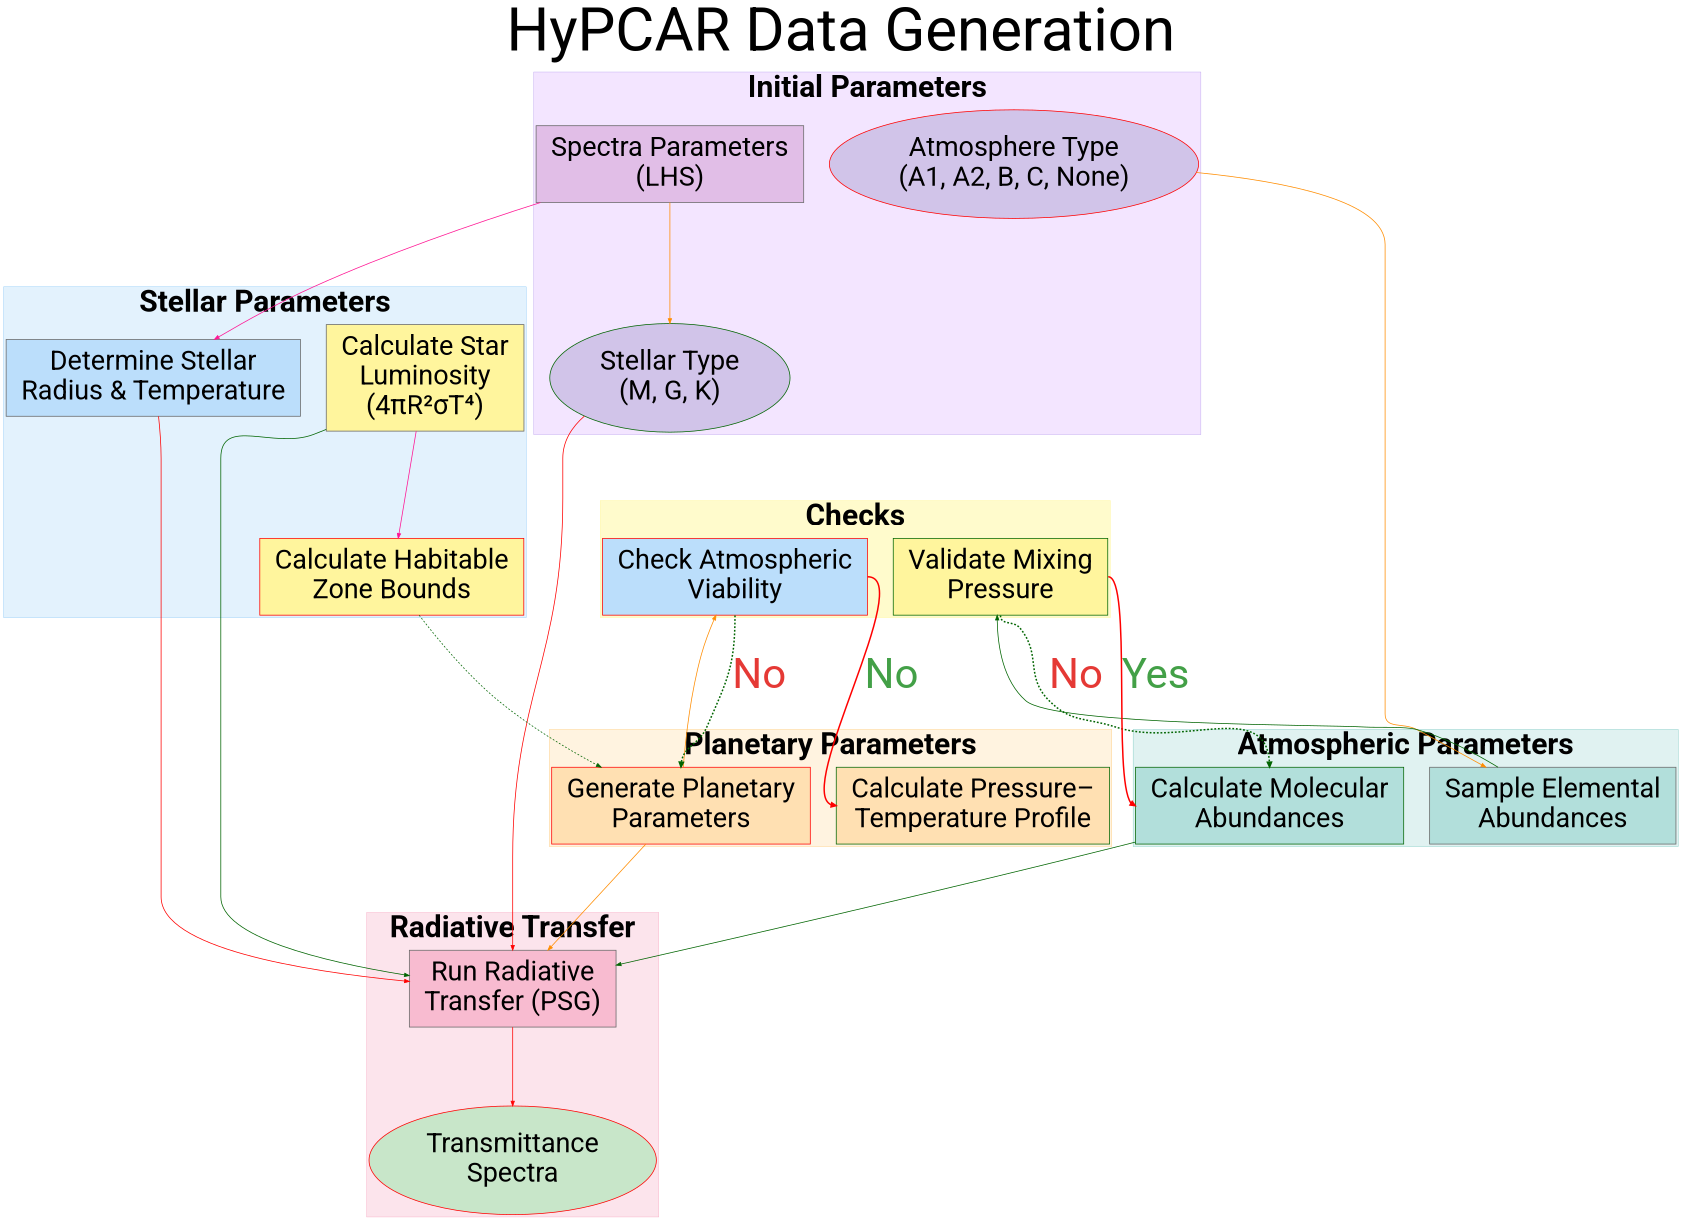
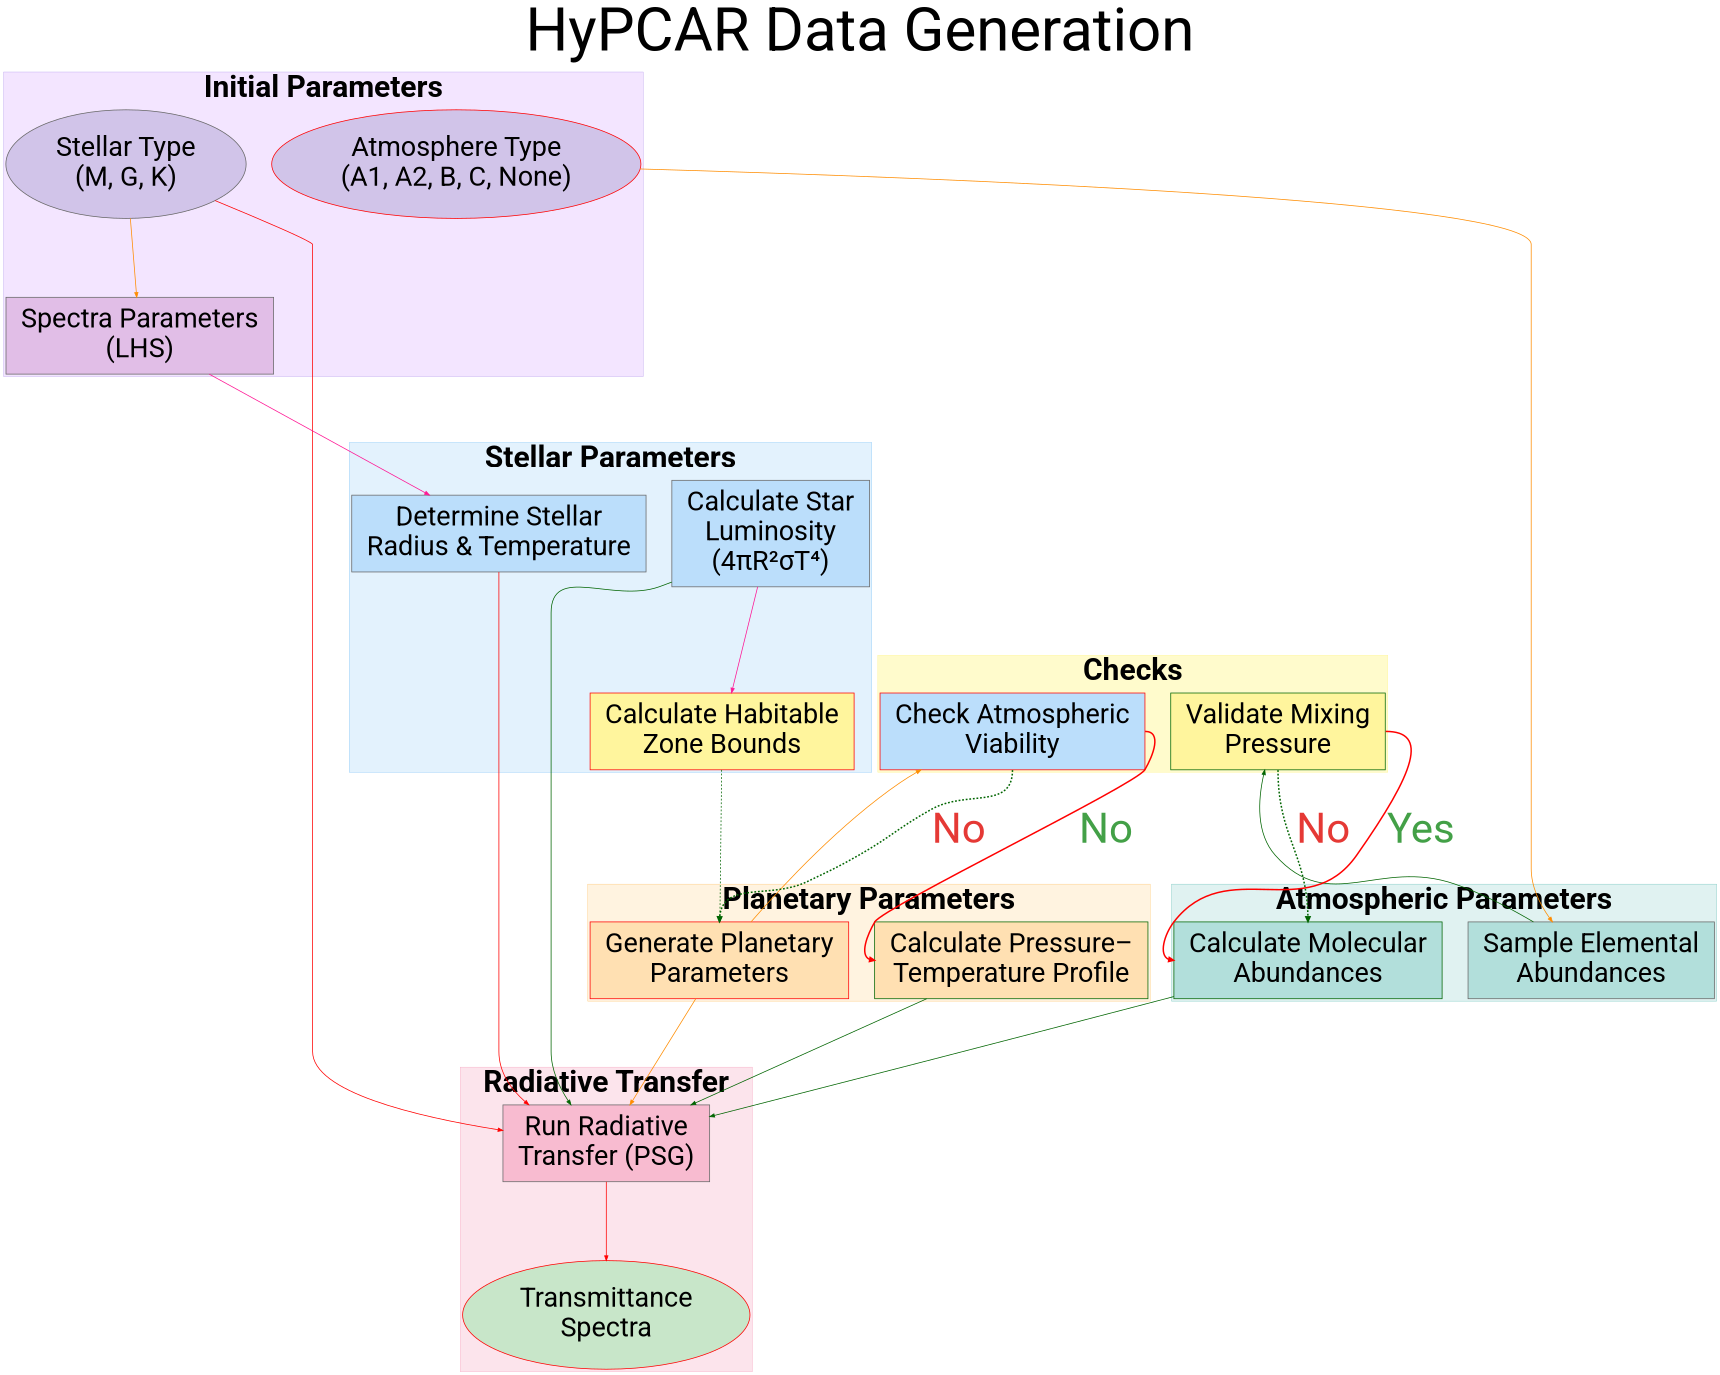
(670, 261) -> (133, 255)
(425, 378) -> (771, 534)
(670, 378) -> (126, 164)
none -> (811, 1051)
